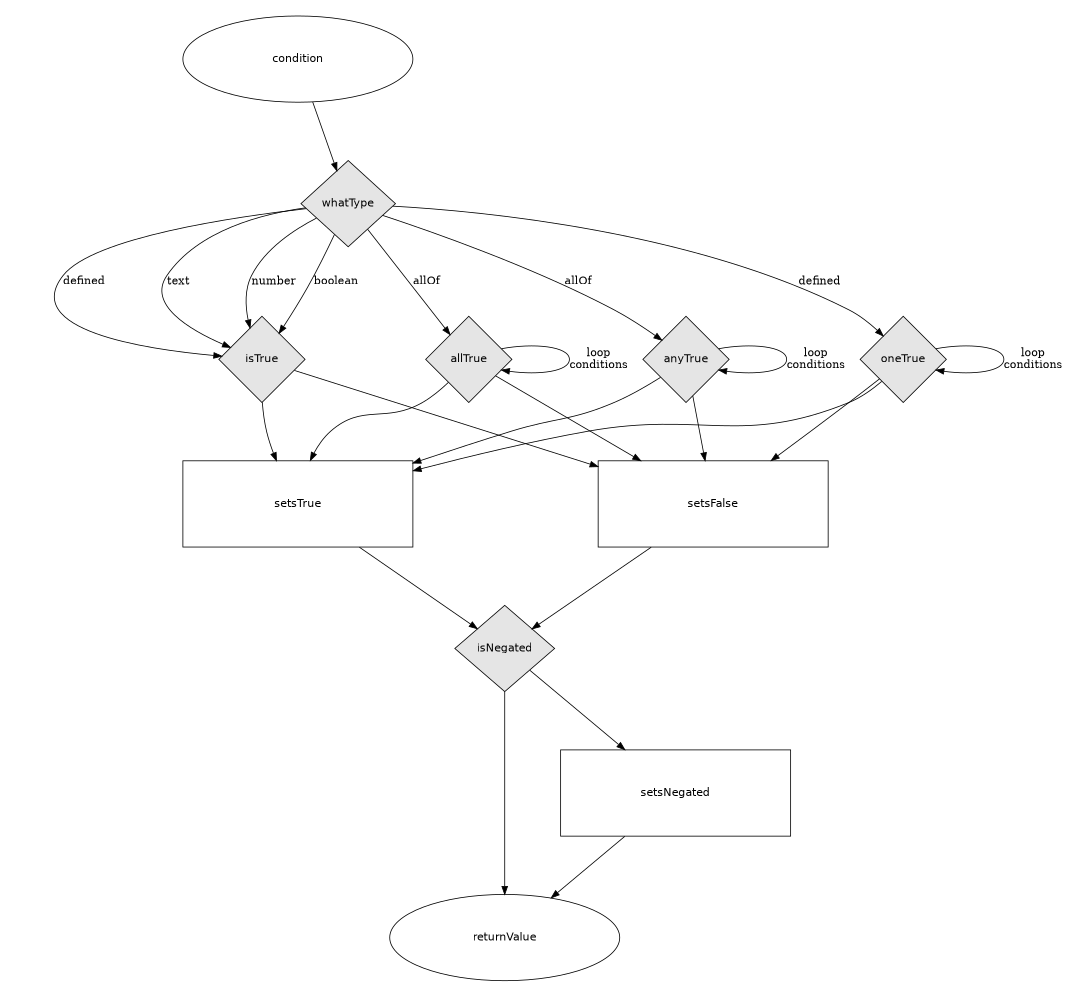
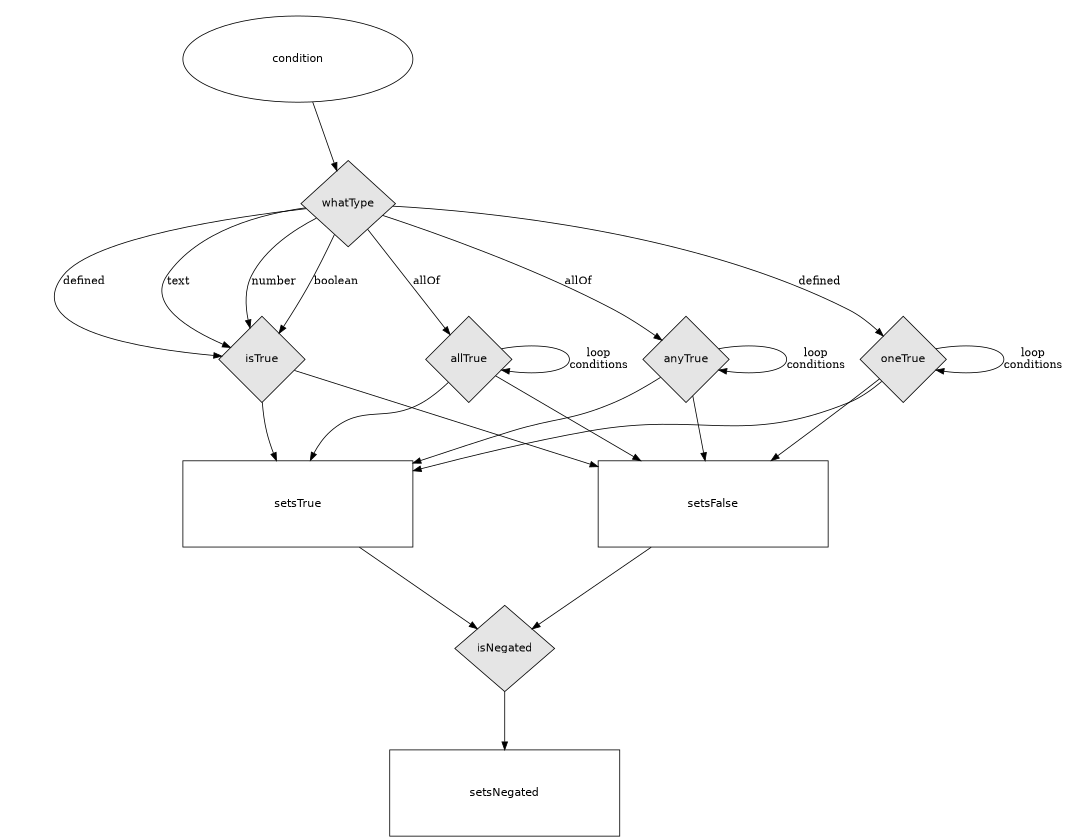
(505, 938) -> none
